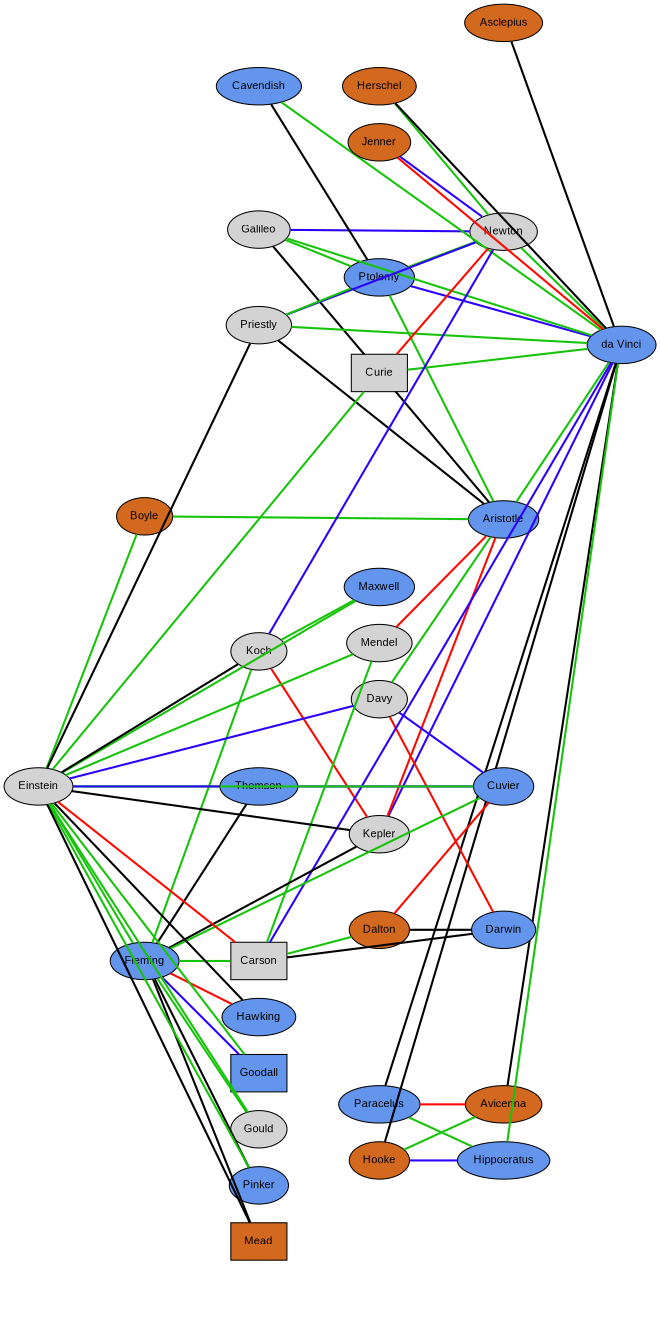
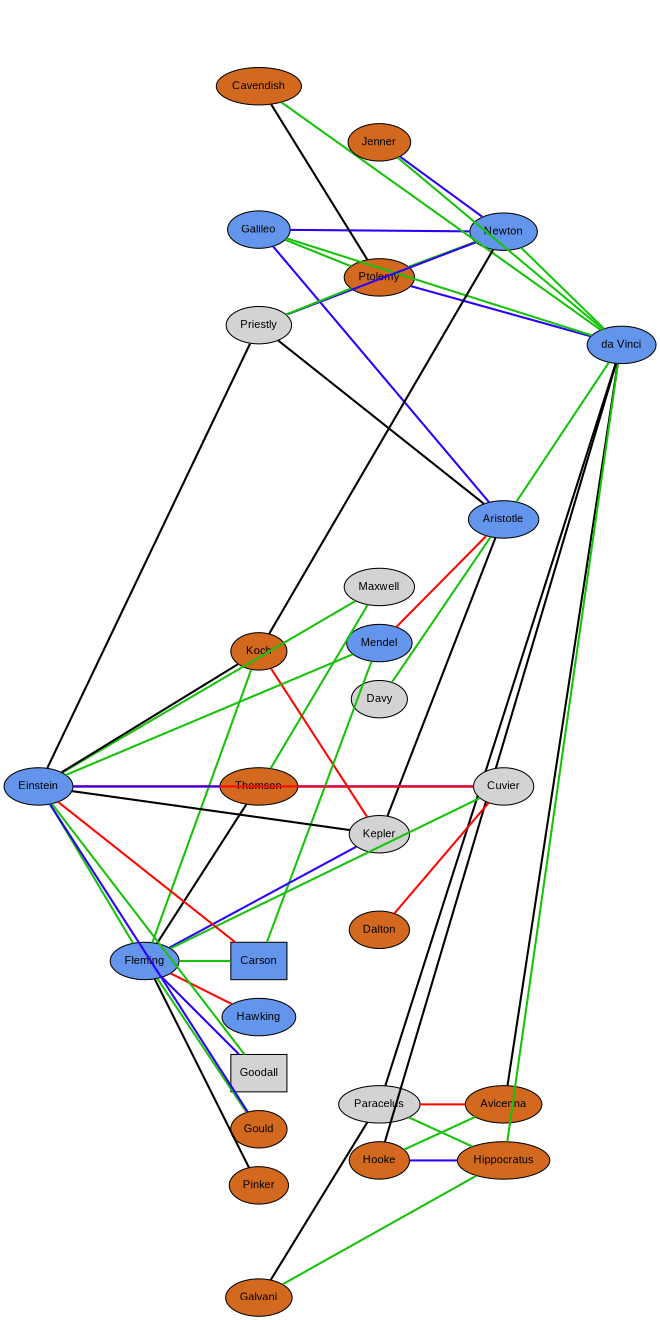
(504, 23) -> none
(259, 86) -> (259, 86)
(379, 86) -> none
(259, 230) -> (259, 230)
(504, 232) -> (504, 232)
(500, 243) -> (500, 243)
(379, 277) -> (379, 277)
(432, 335) -> none
(379, 373) -> none
(381, 374) -> (381, 374)
(442, 398) -> none
(381, 442) -> (381, 442)
(145, 516) -> none
(379, 587) -> (379, 587)
(500, 590) -> none
(318, 620) -> (319, 687)
(379, 643) -> (379, 643)
(259, 651) -> (259, 651)
(440, 653) -> none
(441, 677) -> (441, 677)
(211, 742) -> none
(441, 743) -> none
(39, 786) -> (39, 786)
(259, 786) -> (259, 786)
(273, 786) -> (273, 786)
(504, 786) -> (504, 786)
(277, 890) -> (277, 890)
(149, 902) -> none
(504, 930) -> none
(319, 945) -> none
(149, 958) -> (149, 958)
(259, 961) -> (259, 961)
(149, 986) -> none
(259, 1073) -> (259, 1073)
(379, 1104) -> (379, 1104)
(259, 1129) -> (259, 1129)
(504, 1160) -> (504, 1160)
(259, 1185) -> (259, 1185)
(259, 1241) -> none
none -> (259, 1298)
